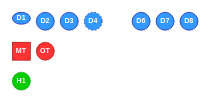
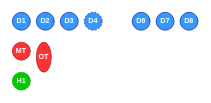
(21, 18) -> (21, 21)
(21, 51) -> (21, 51)
(45, 51) -> (44, 57)
